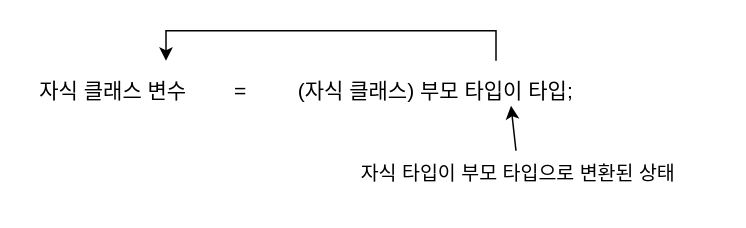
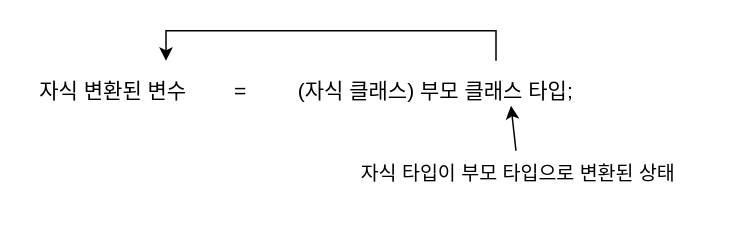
(113, 91) -> (113, 91)
(436, 91) -> (436, 91)
